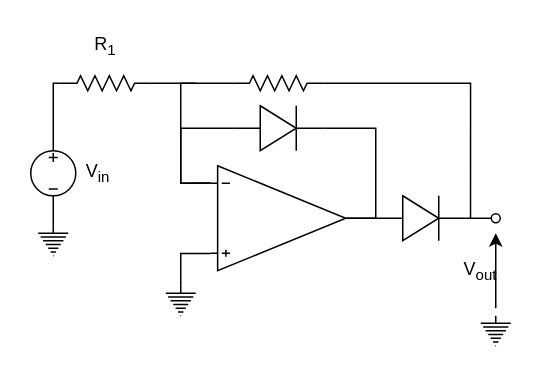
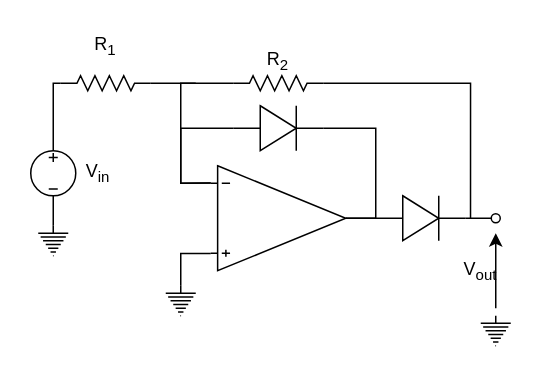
none -> (278, 61)
